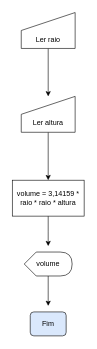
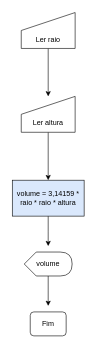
(48, 198) -> (48, 198)
(48, 324) -> (48, 324)
